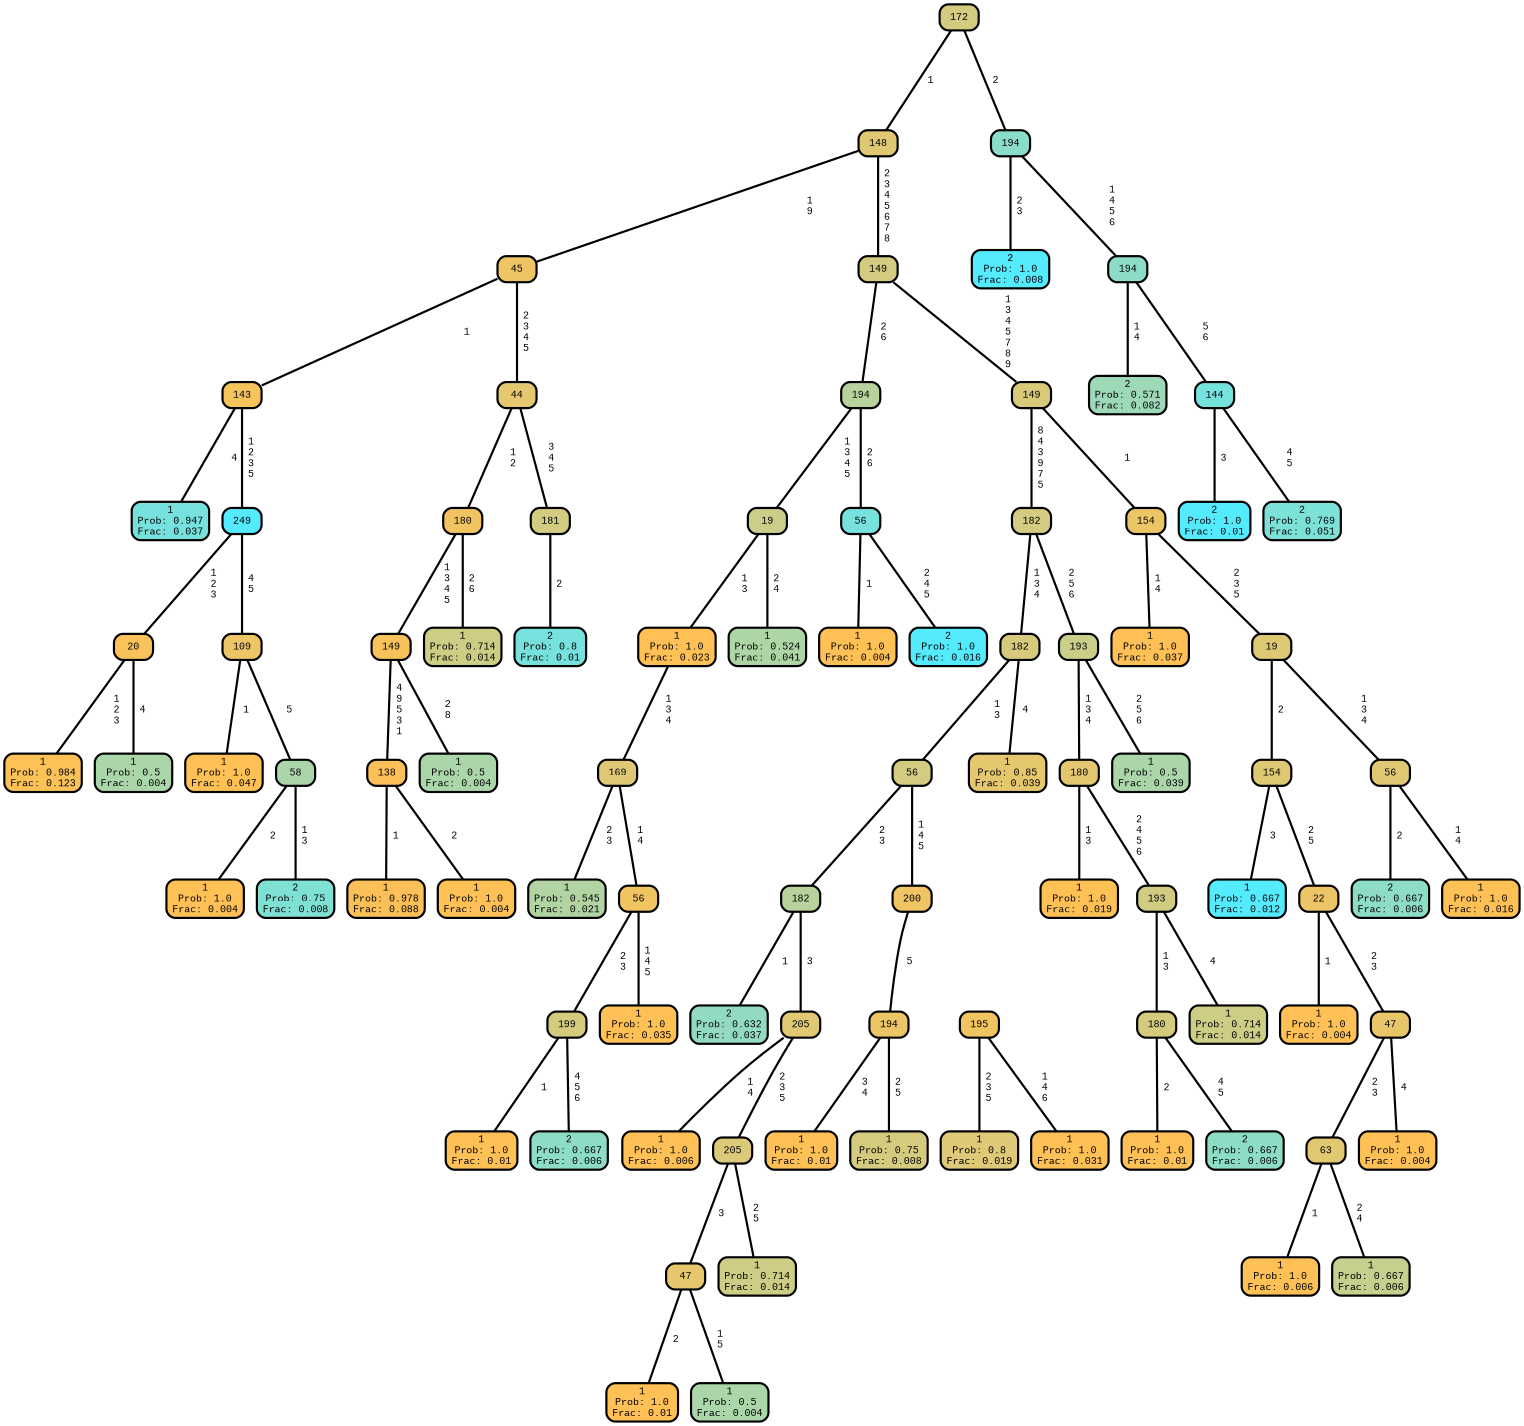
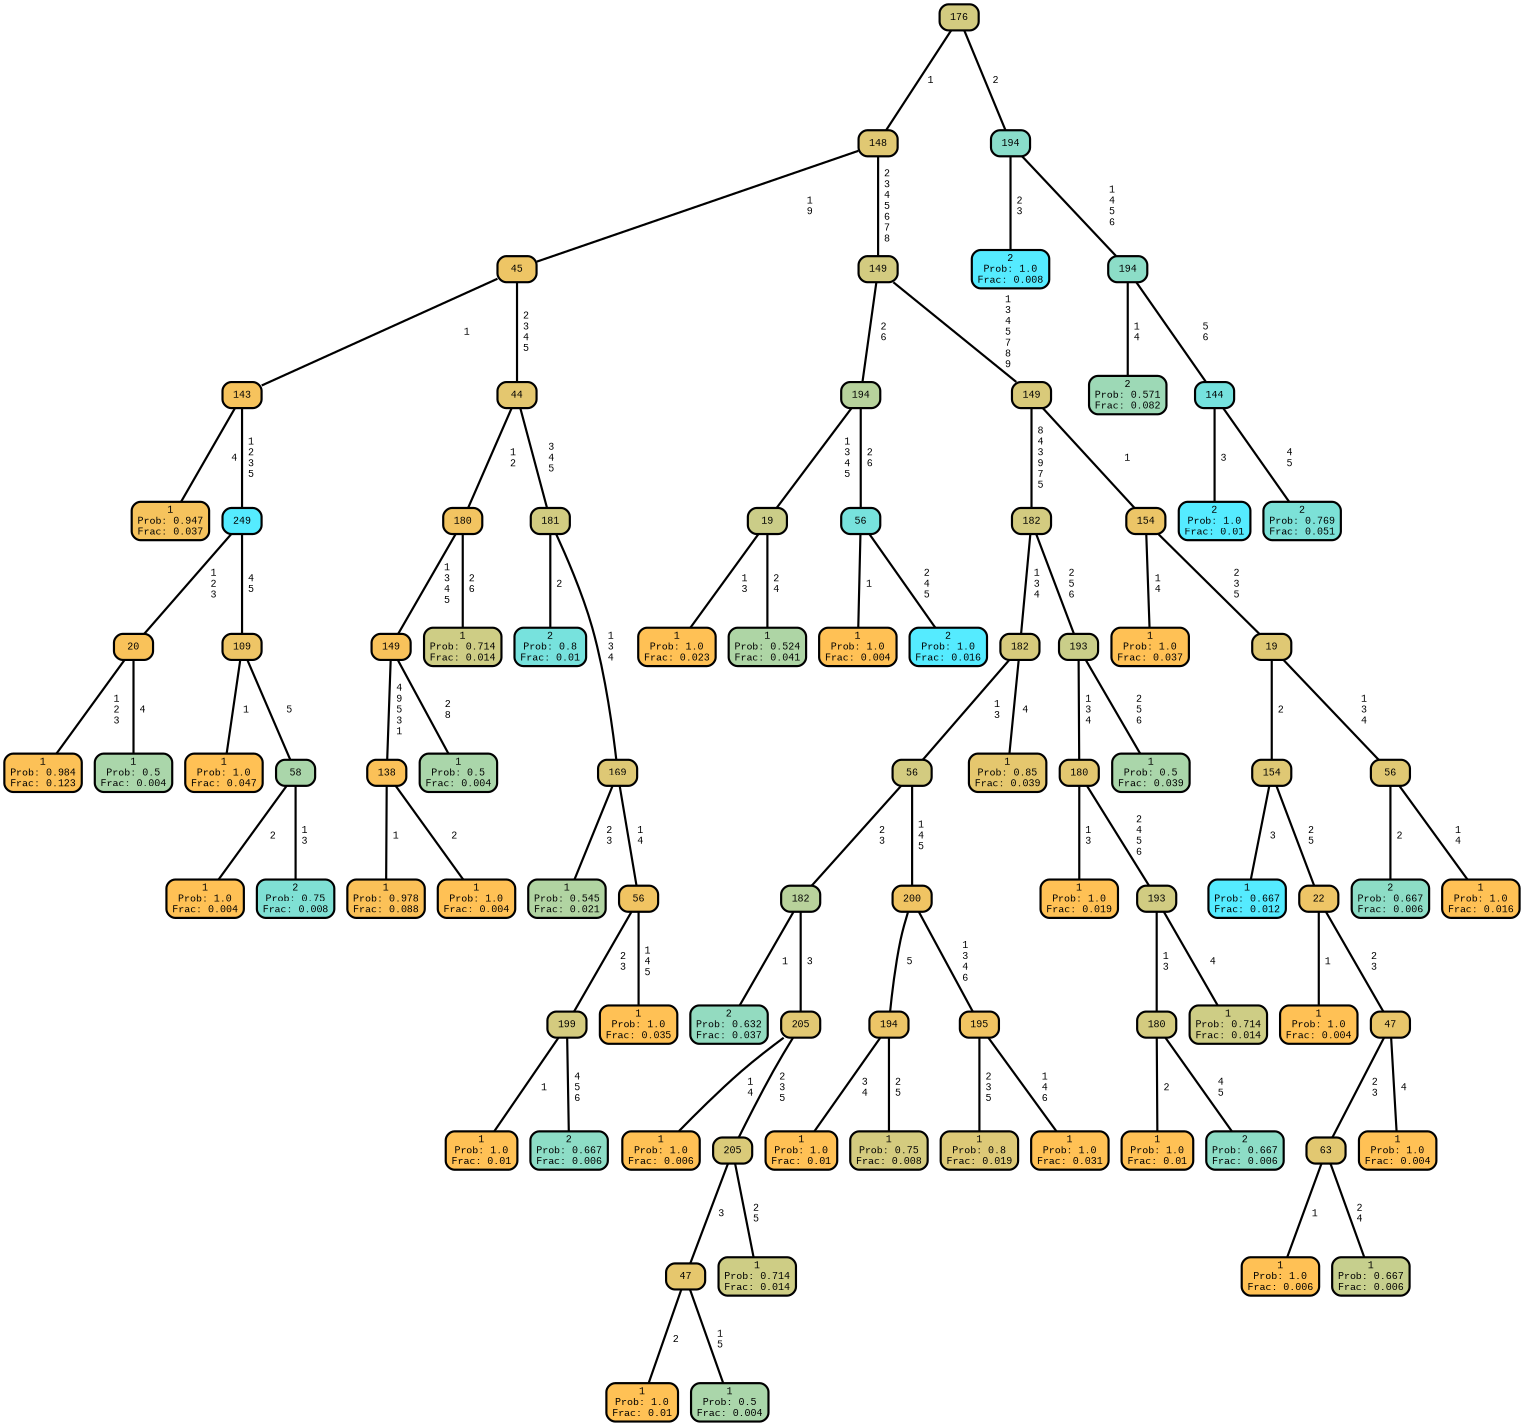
(959, 17) -> (959, 17)
(170, 521) -> (170, 521)
(646, 713) -> (597, 644)
none -> (946, 962)
